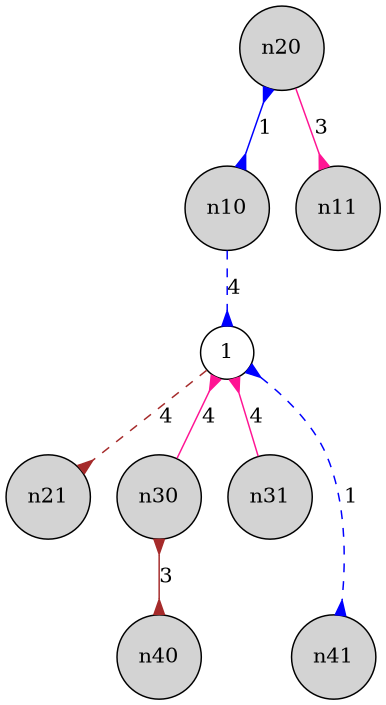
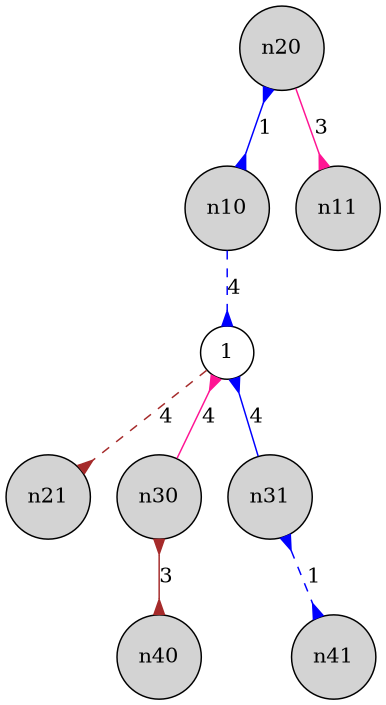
(249, 425) -> (249, 425)
(334, 476) -> (302, 577)
